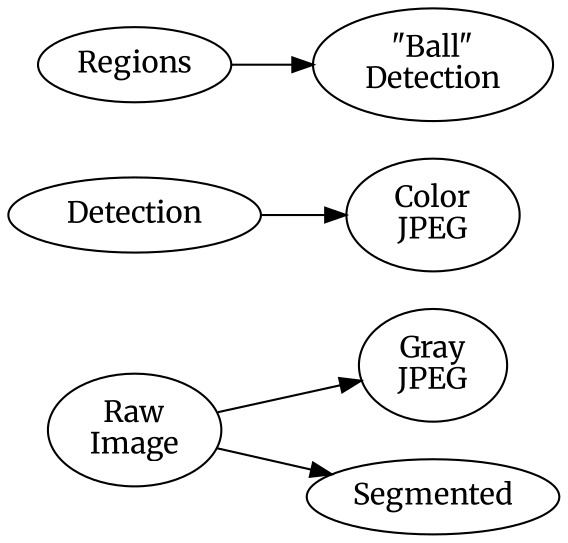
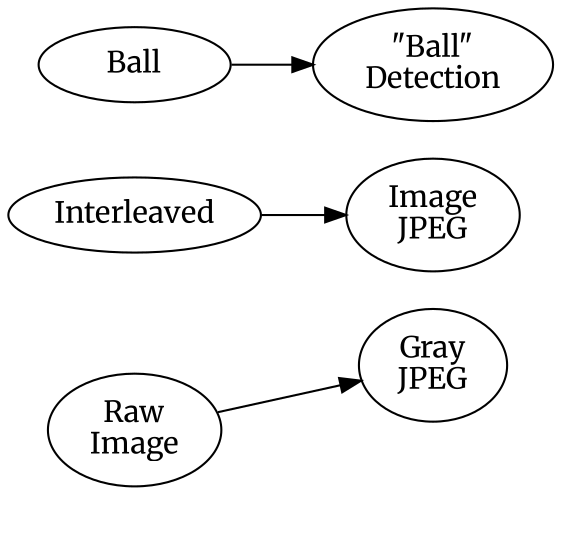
(135, 65) -> (135, 65)
(135, 215) -> (135, 215)
(433, 215) -> (433, 215)
(433, 497) -> none
